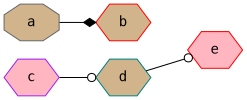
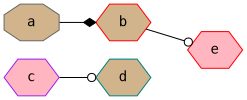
(165, 65) -> (165, 35)
